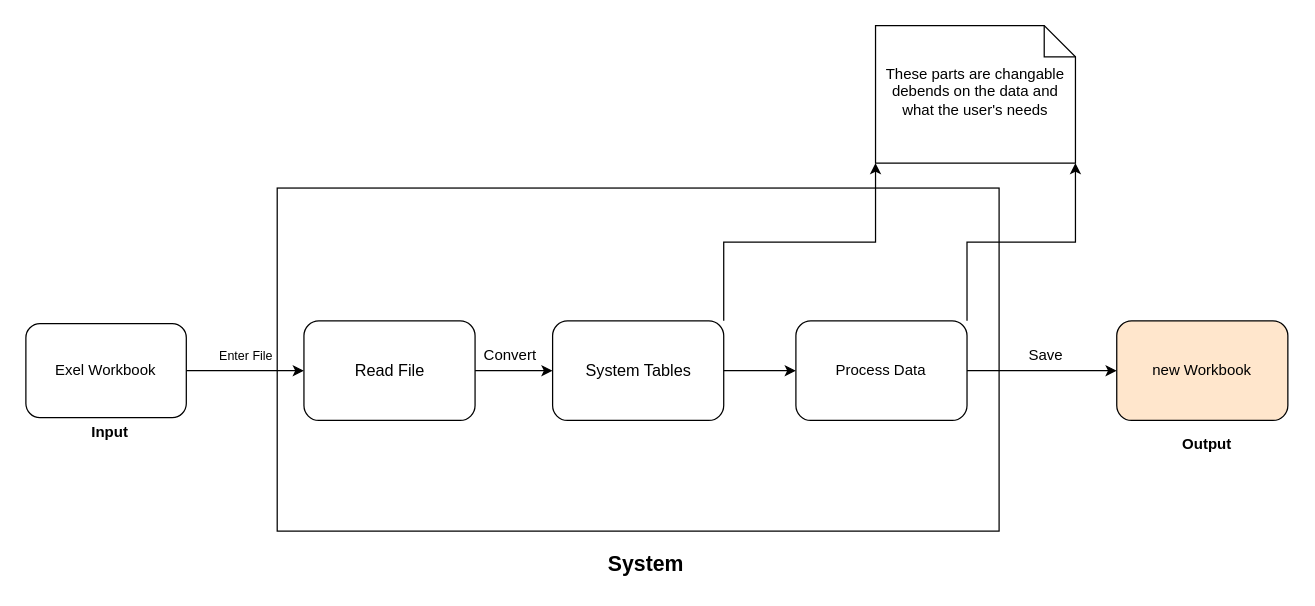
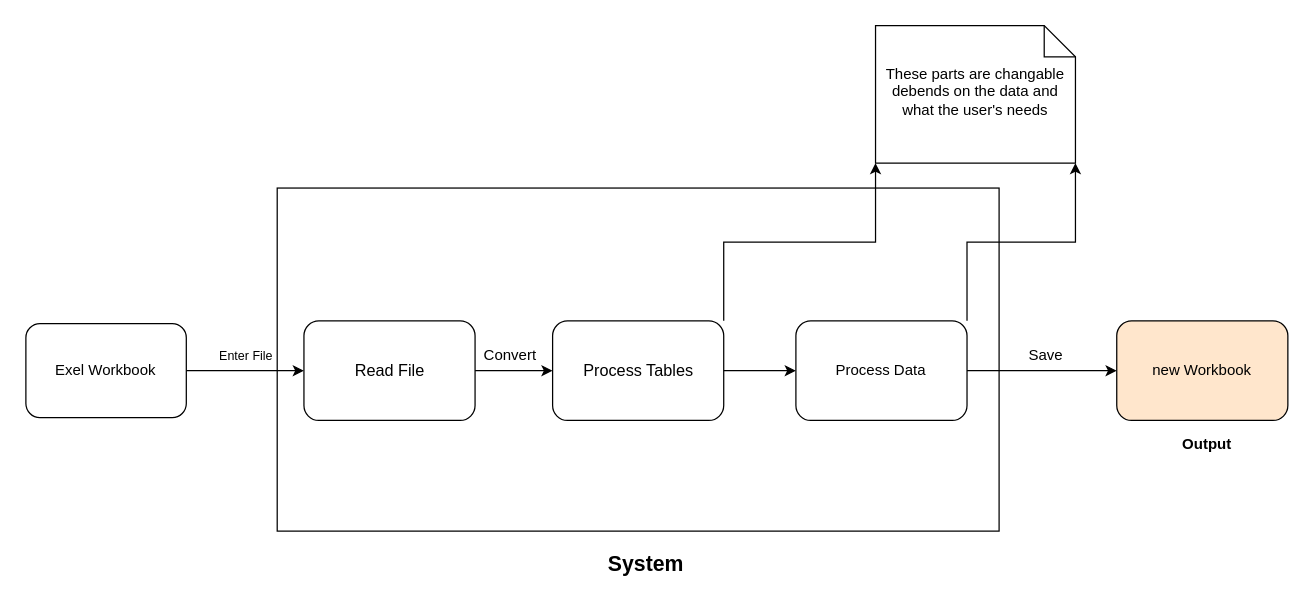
(639, 371) -> (639, 371)
(109, 433) -> none
